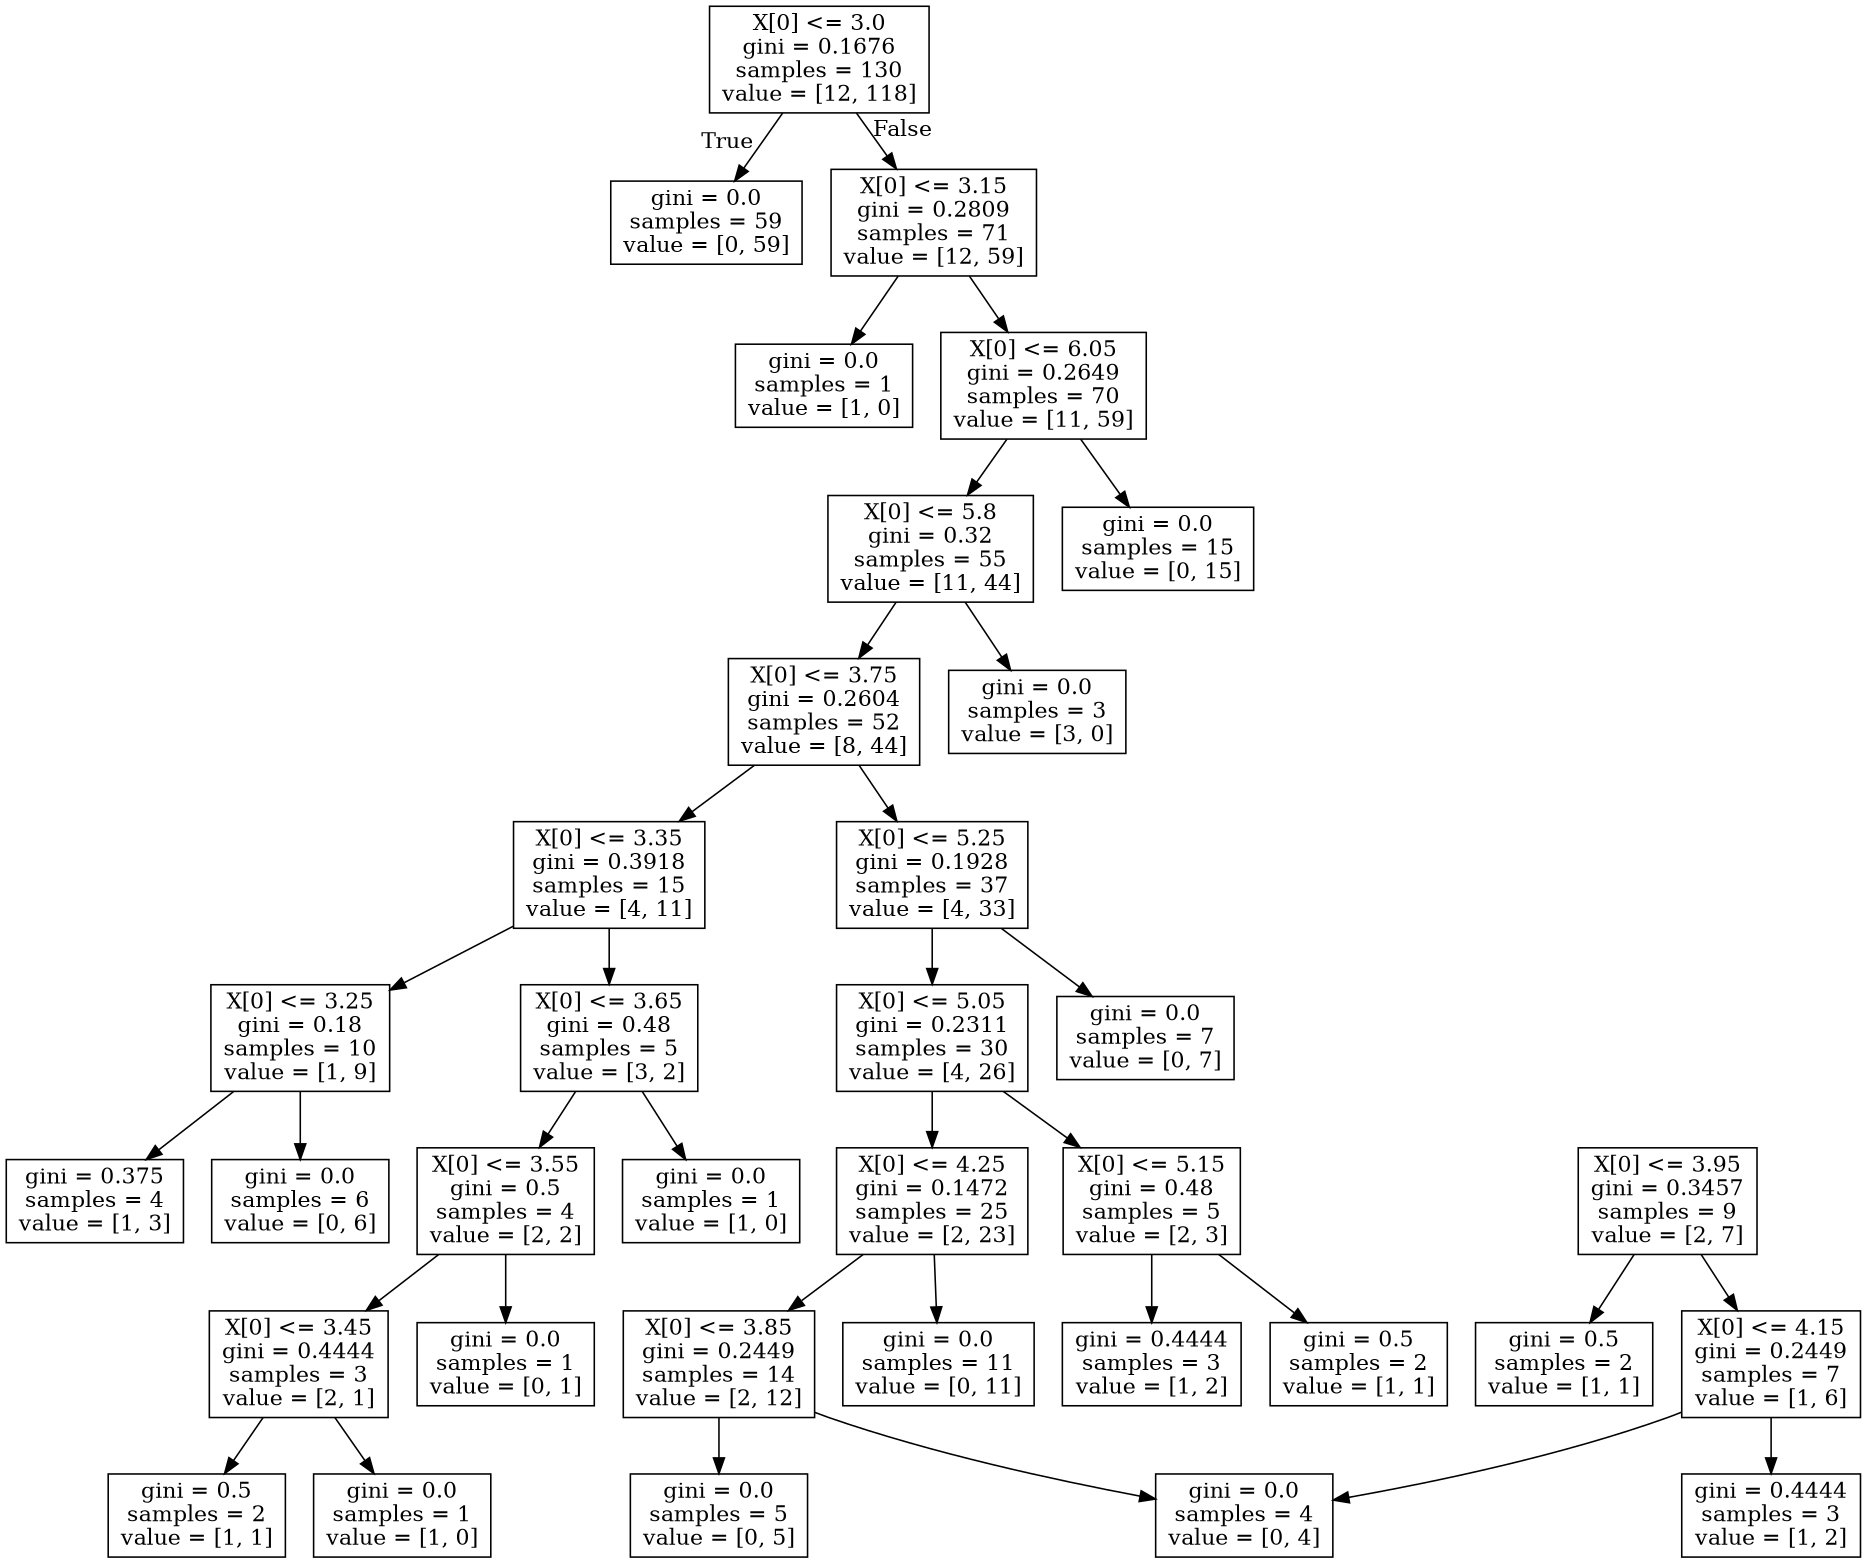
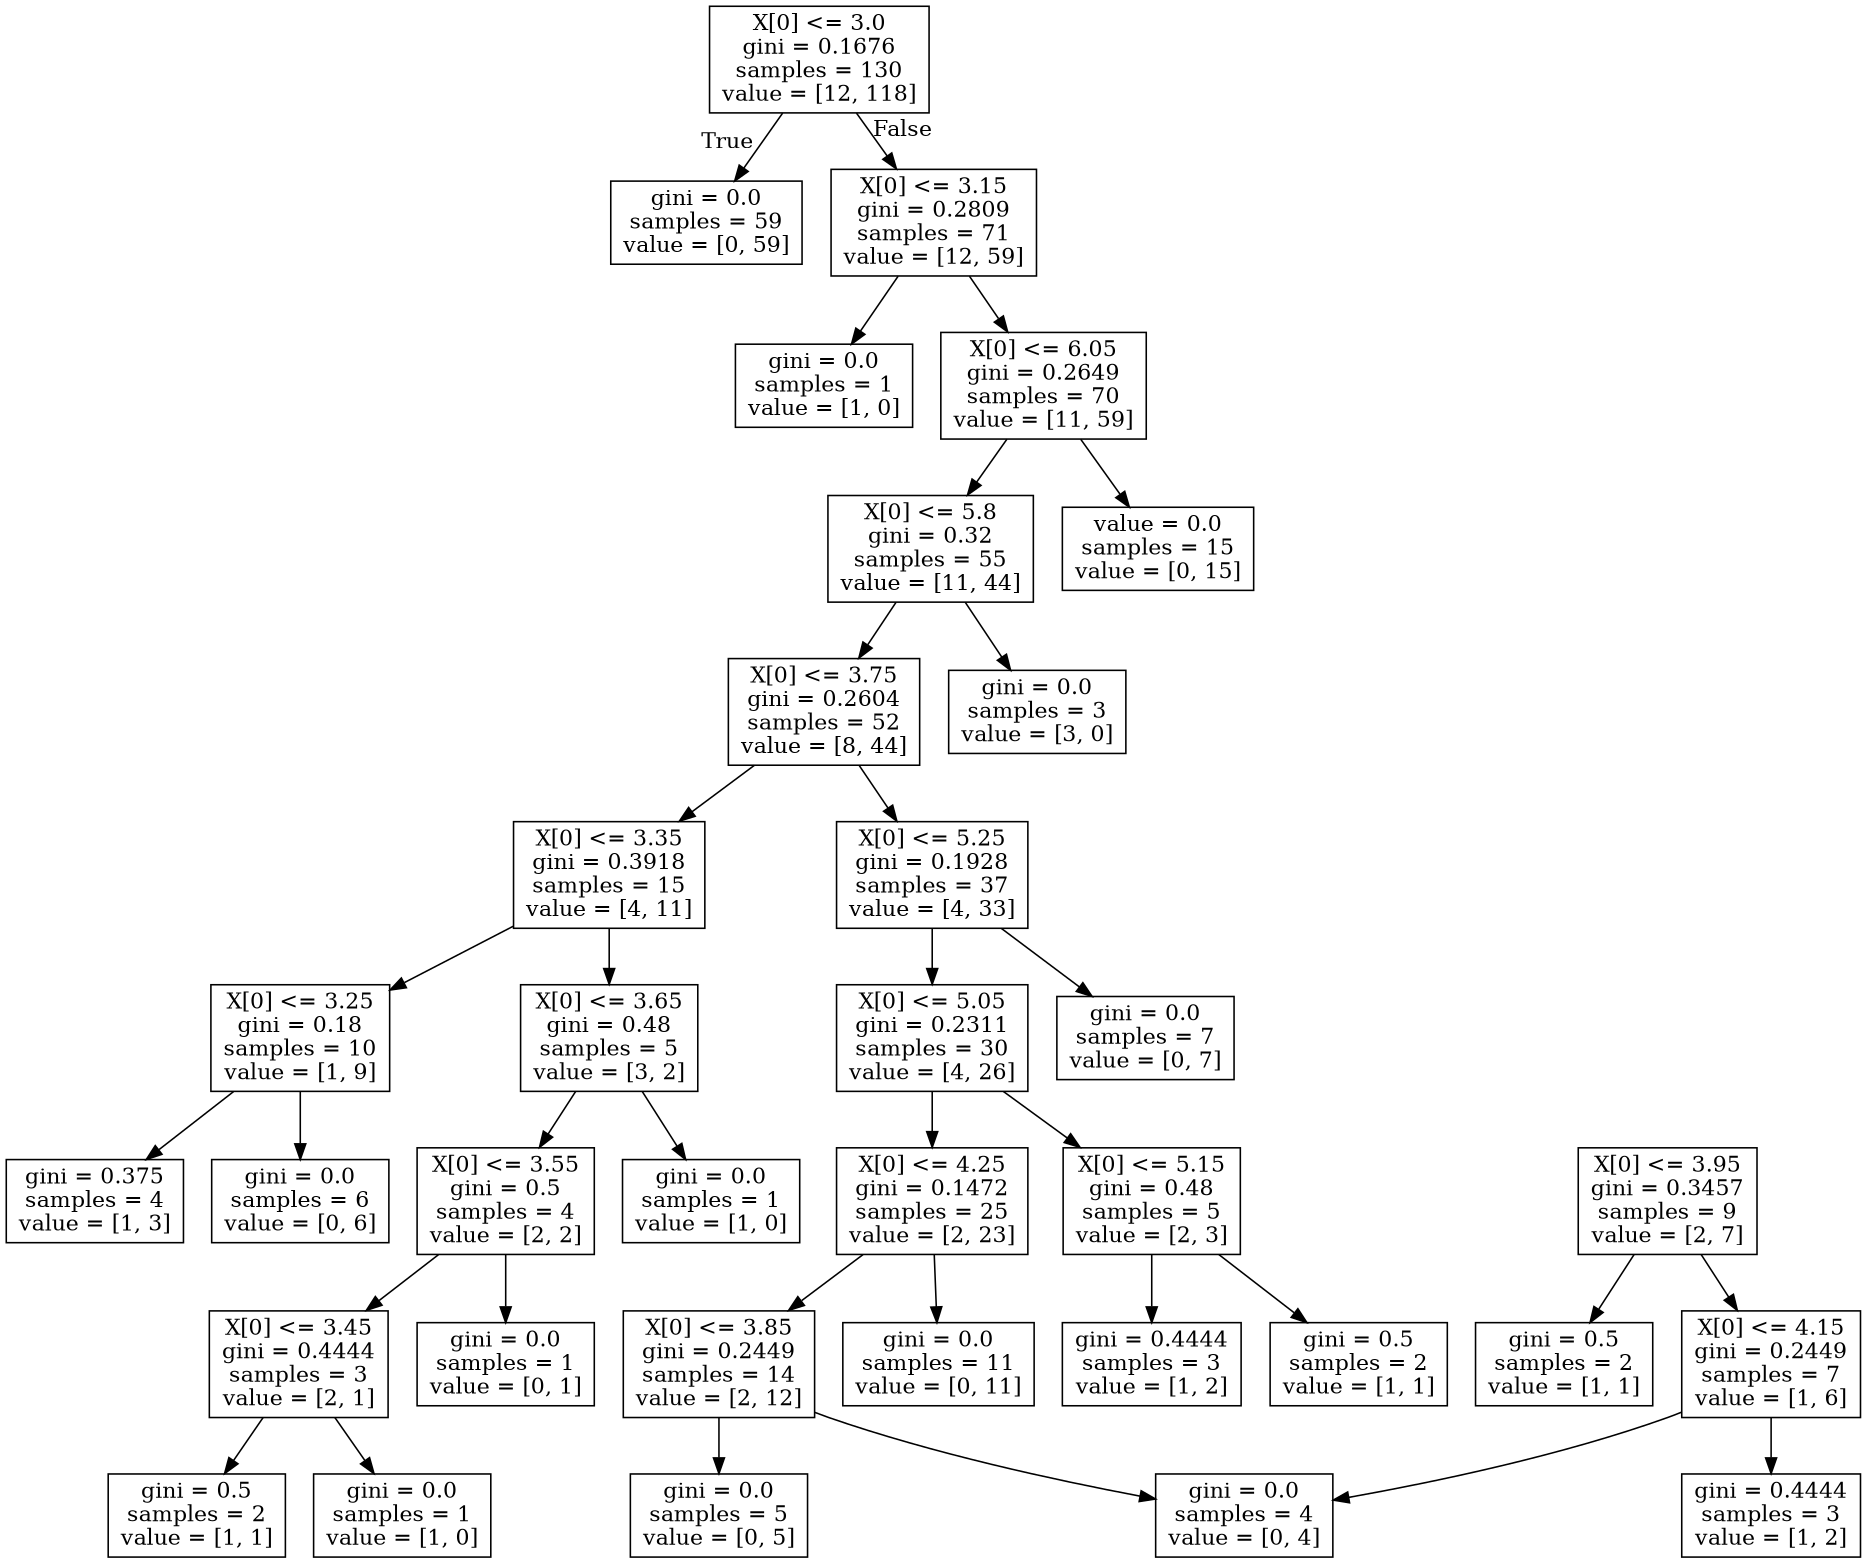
(1158, 549) -> (1158, 549)
